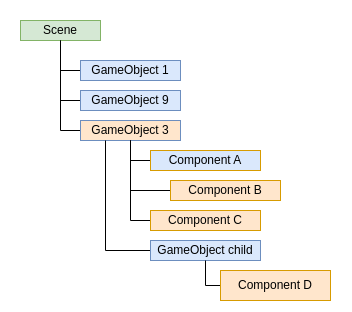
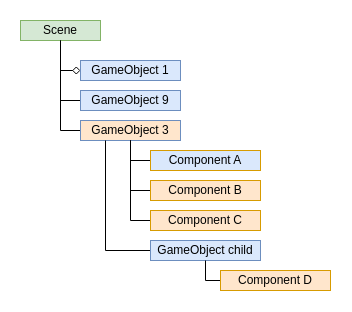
(76, 71) -> (72, 71)
(226, 191) -> (206, 191)
(276, 286) -> (276, 281)
